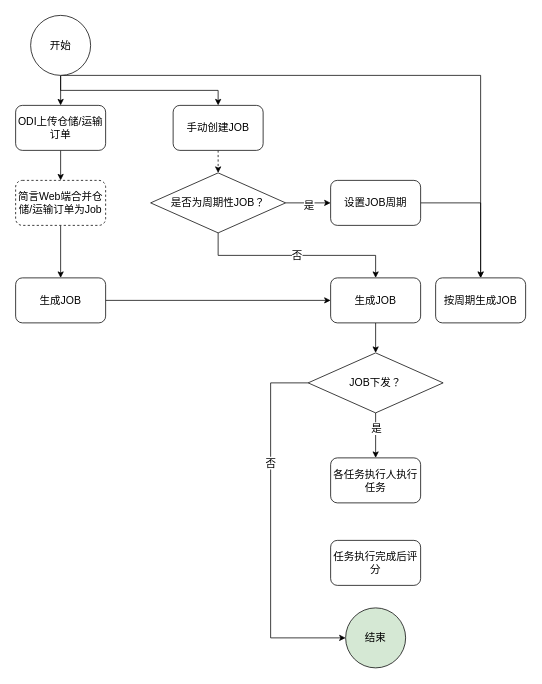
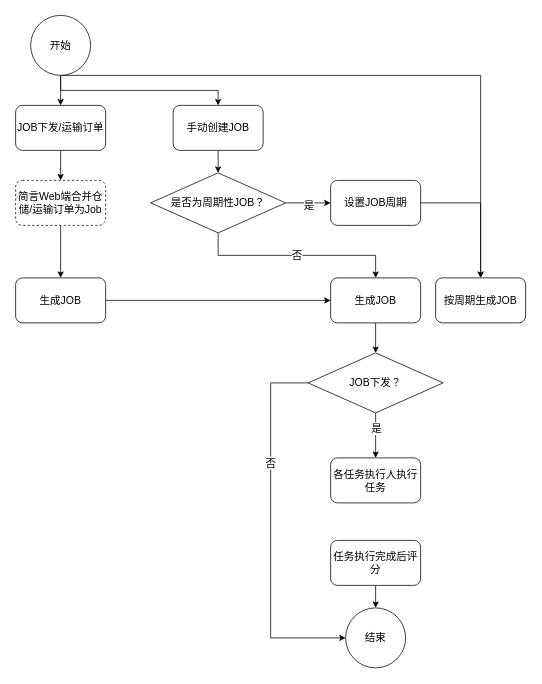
(60, 128) -> (60, 128)
(218, 160) -> (218, 160)
none -> (375, 594)
(375, 638) -> (375, 638)
